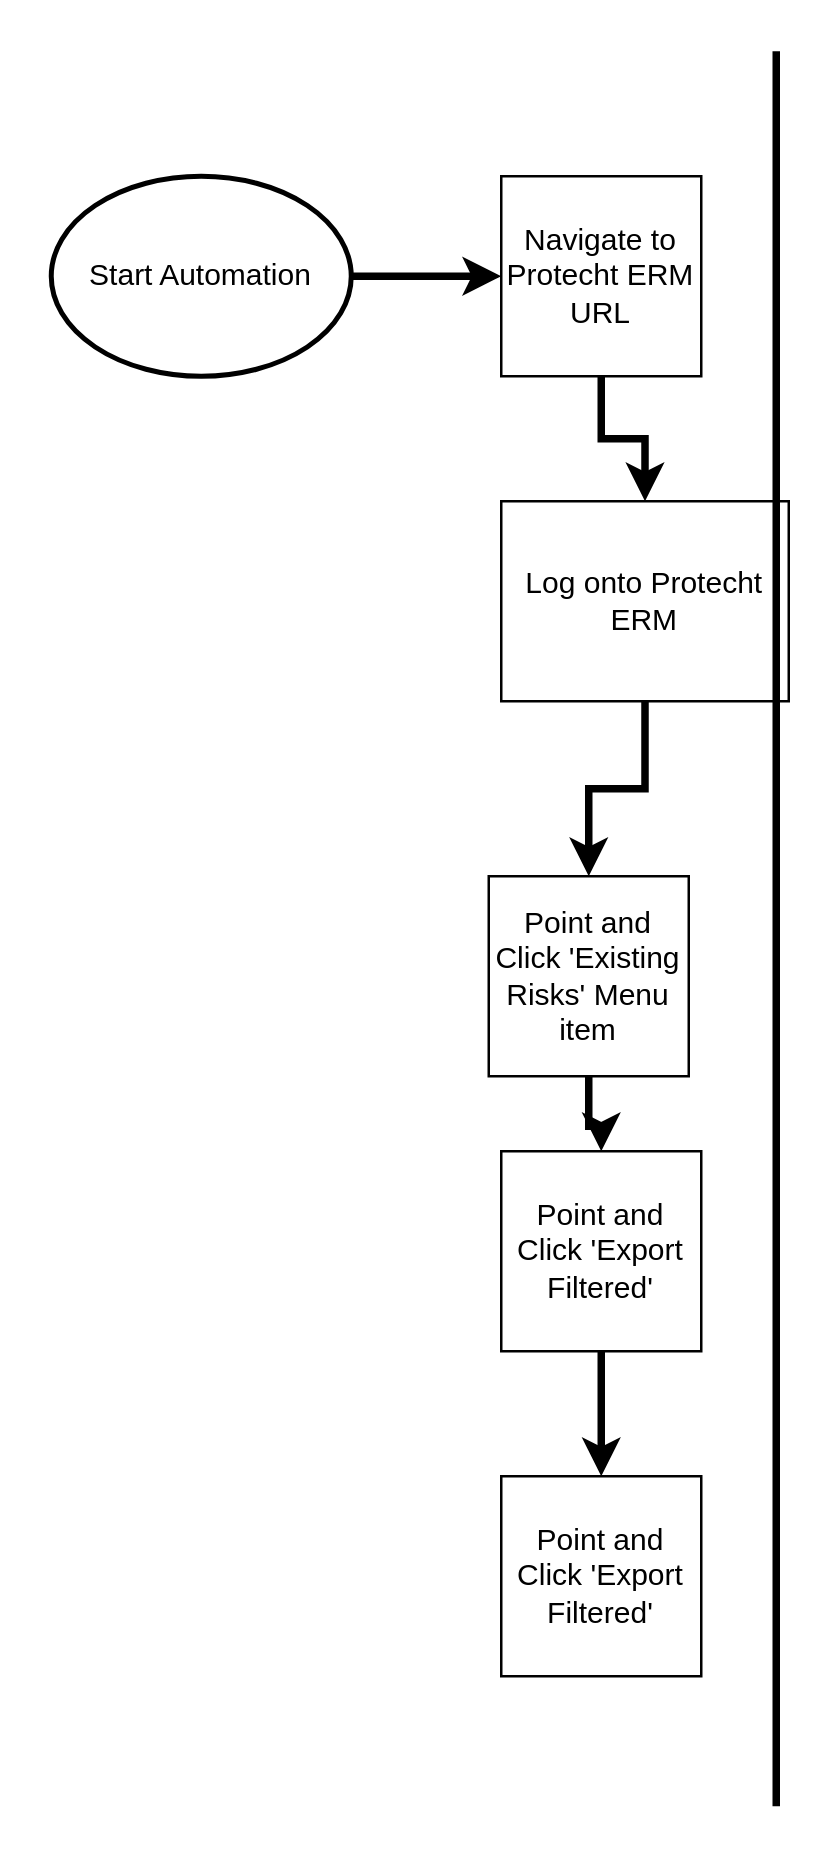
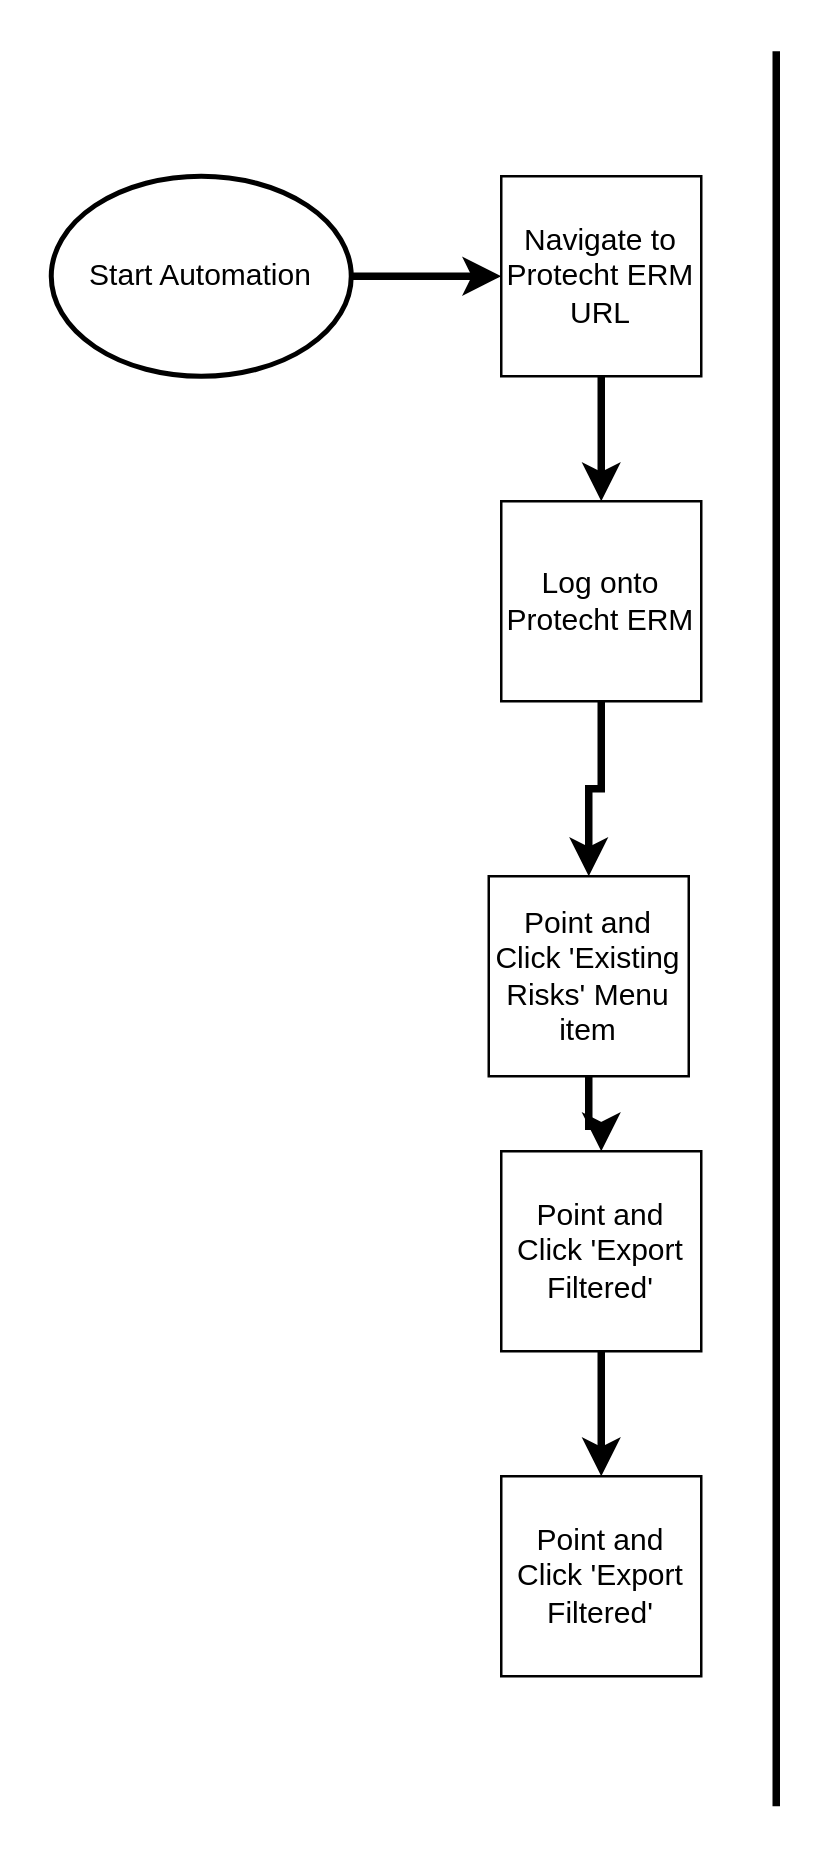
(645, 601) -> (601, 601)
